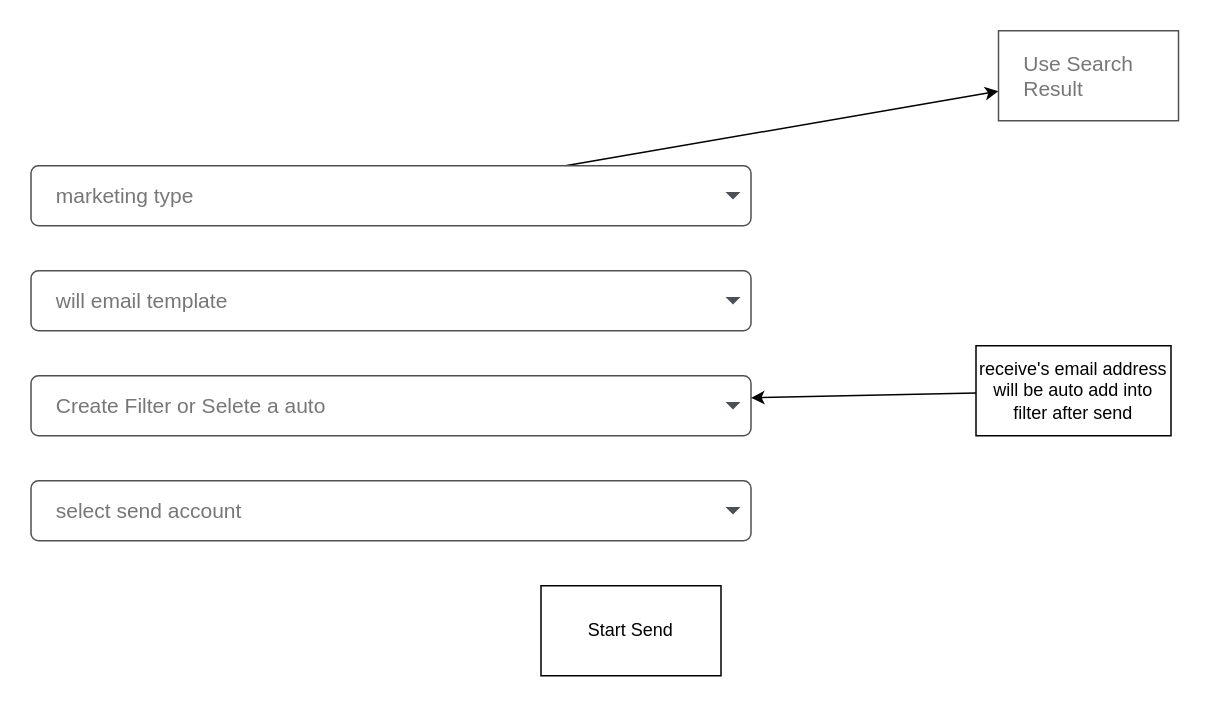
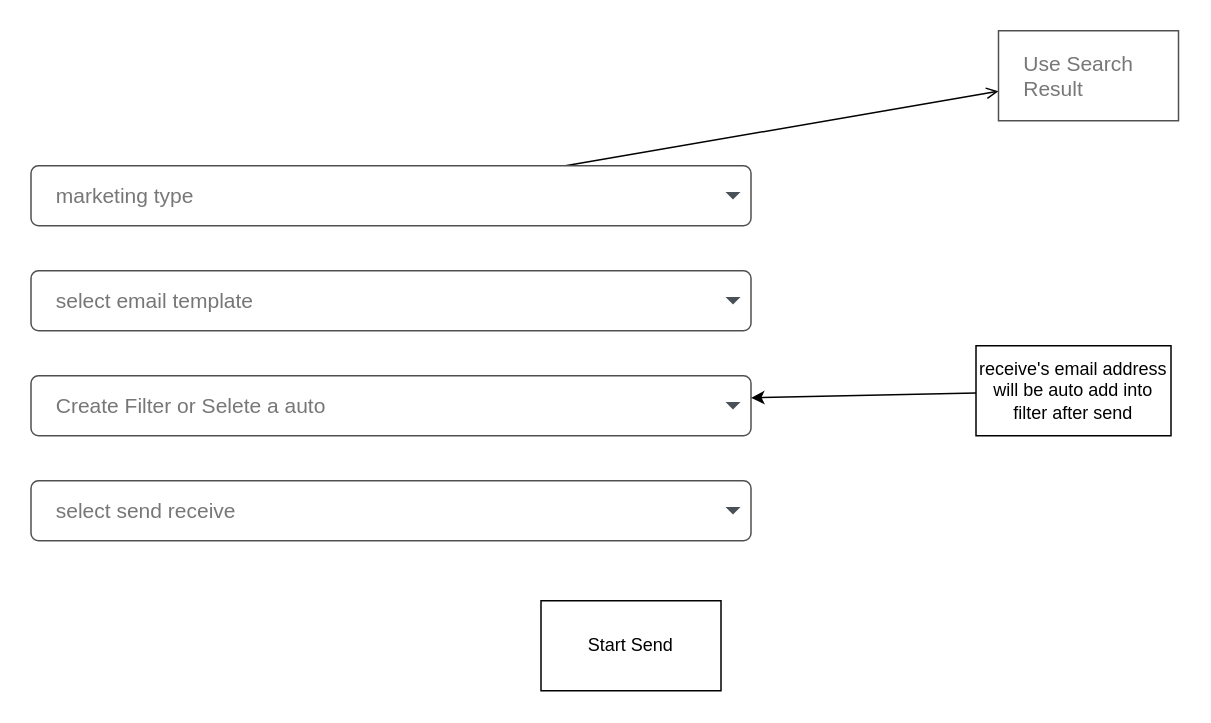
(987, 93) -> (989, 93)
(146, 301) -> (163, 301)
(160, 511) -> (157, 511)
(631, 631) -> (631, 646)
